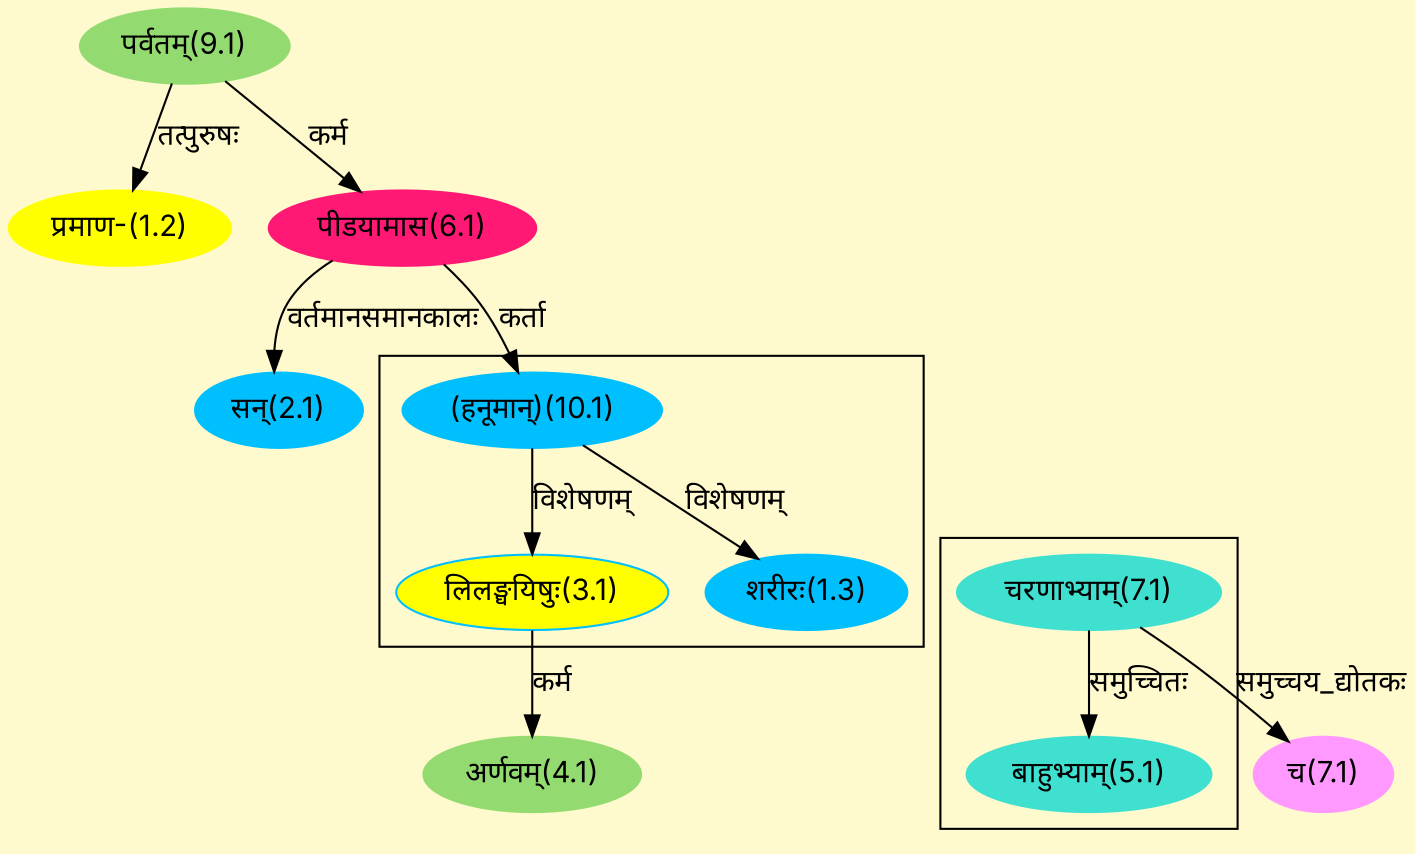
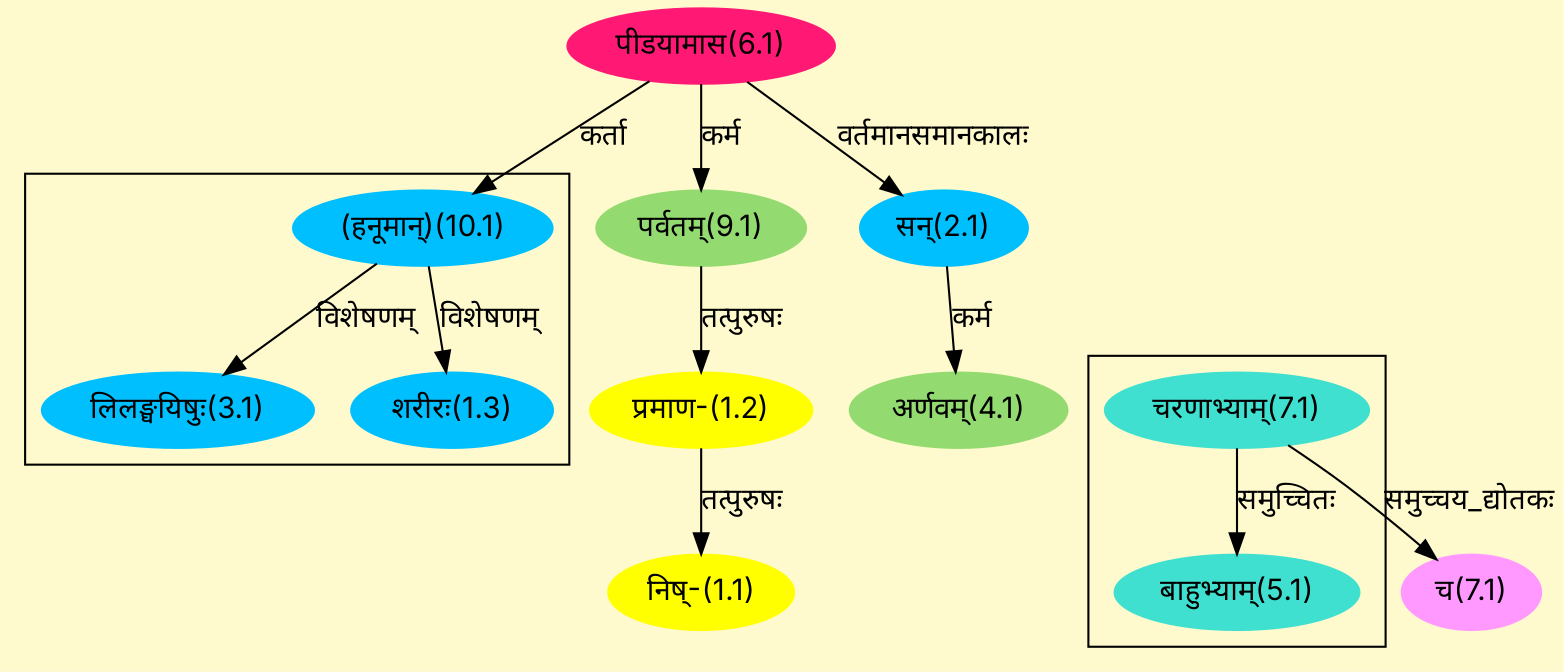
(285, 130) -> (701, 127)
(532, 592) -> (178, 410)
none -> (701, 592)
(532, 673) -> (950, 309)
